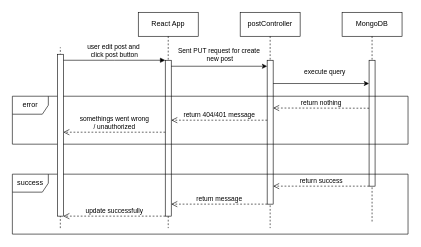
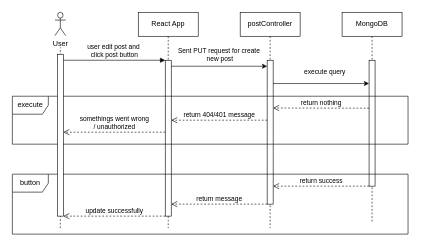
none -> (60, 24)
(30, 105) -> (30, 105)
(30, 183) -> (30, 183)
